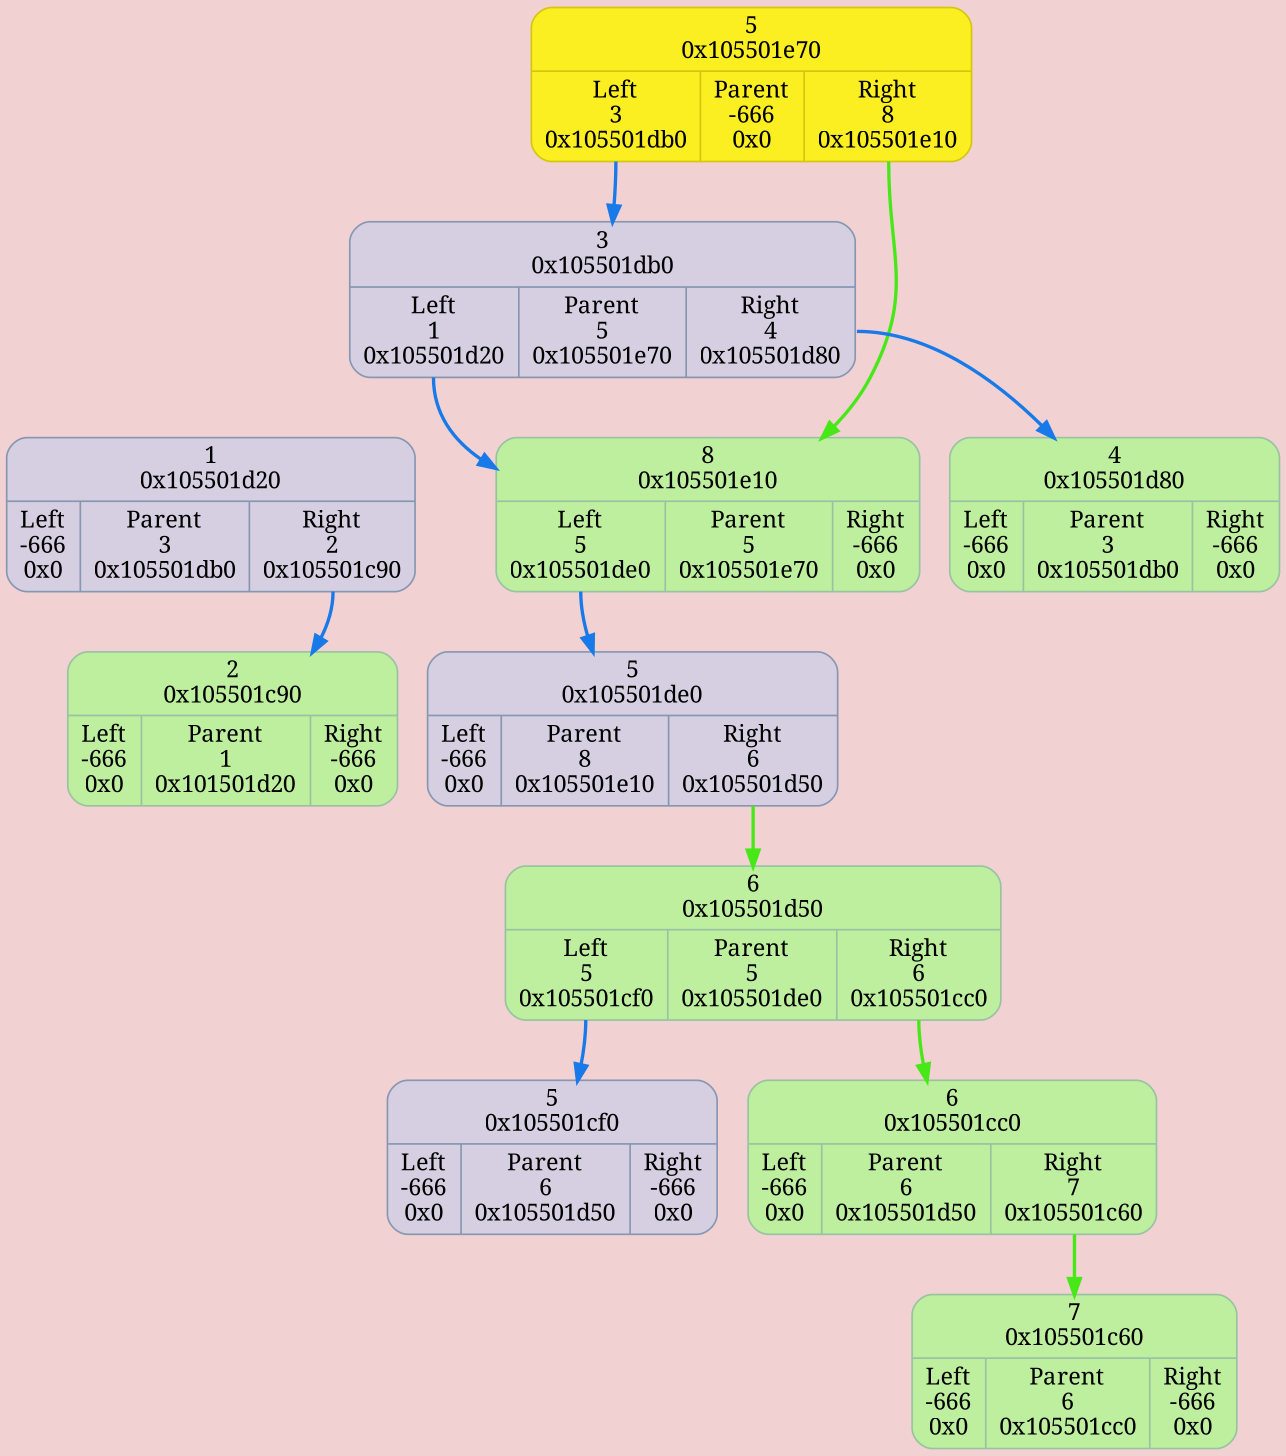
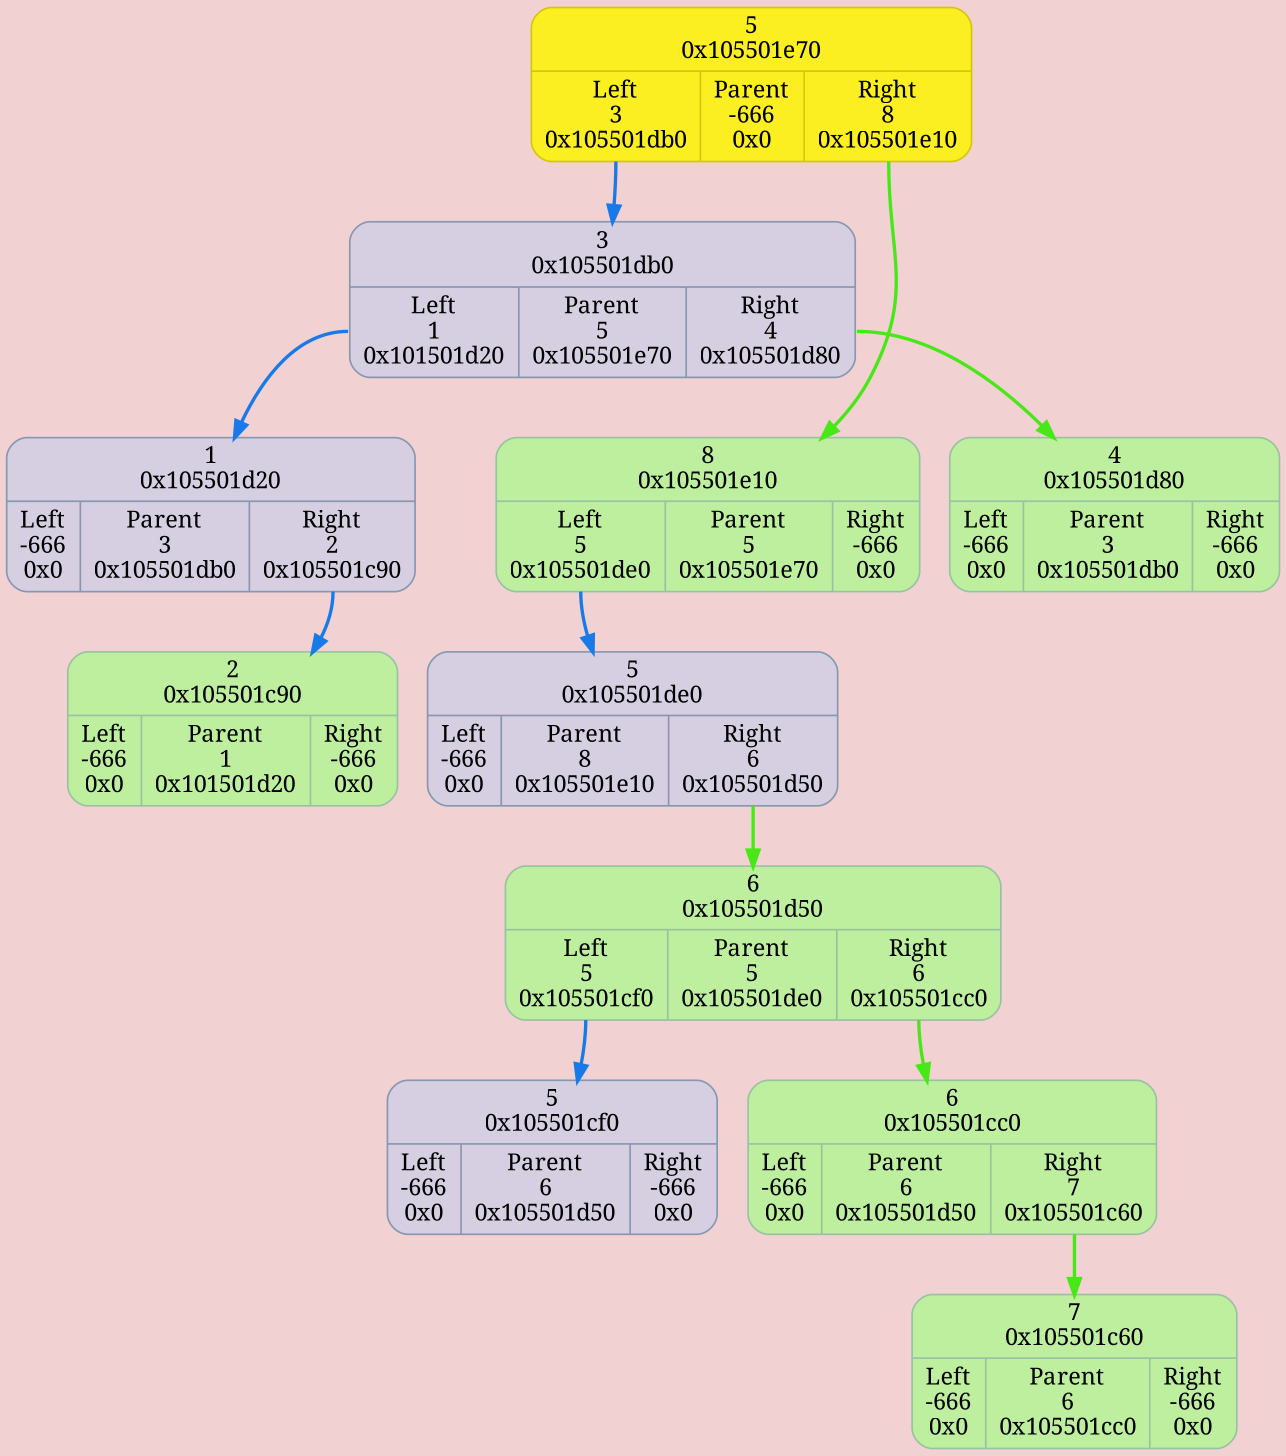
(434, 356) -> (434, 356)
(958, 361) -> (958, 361)
(447, 424) -> (282, 361)
